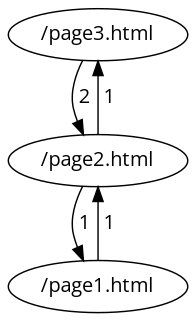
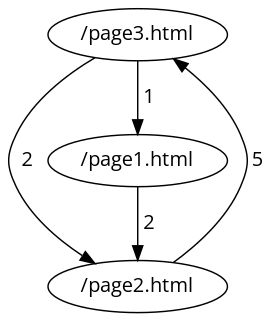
(107, 98) -> (256, 161)
(73, 216) -> (138, 90)
(107, 224) -> (147, 224)
